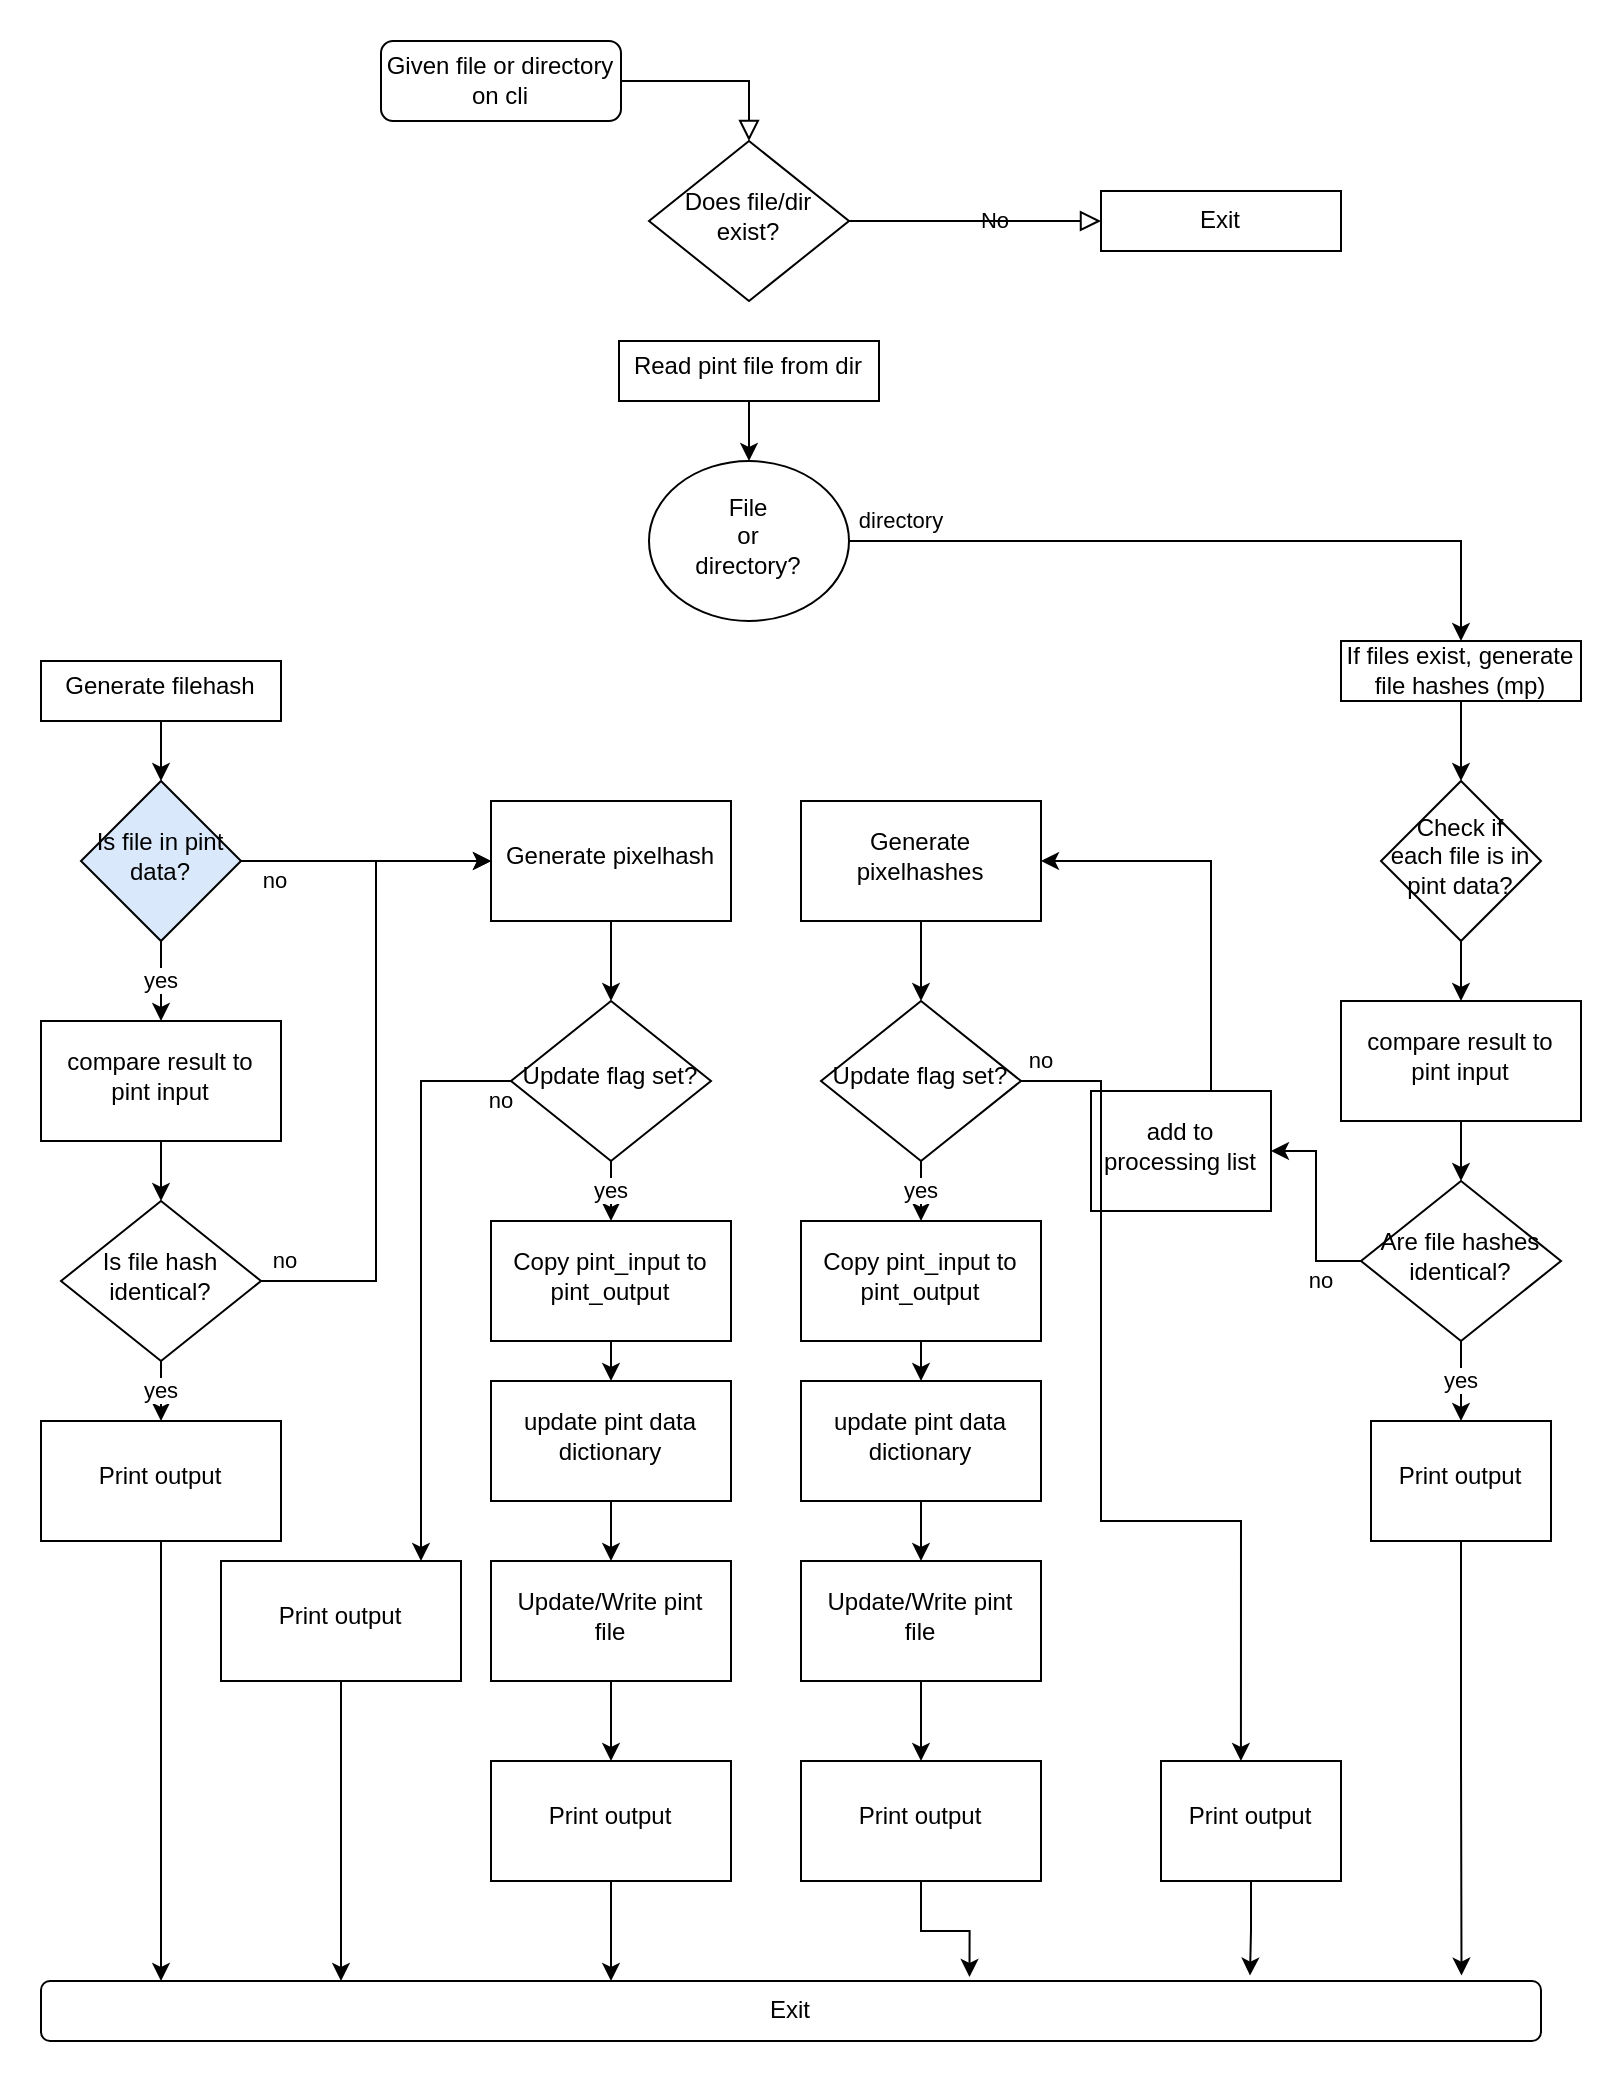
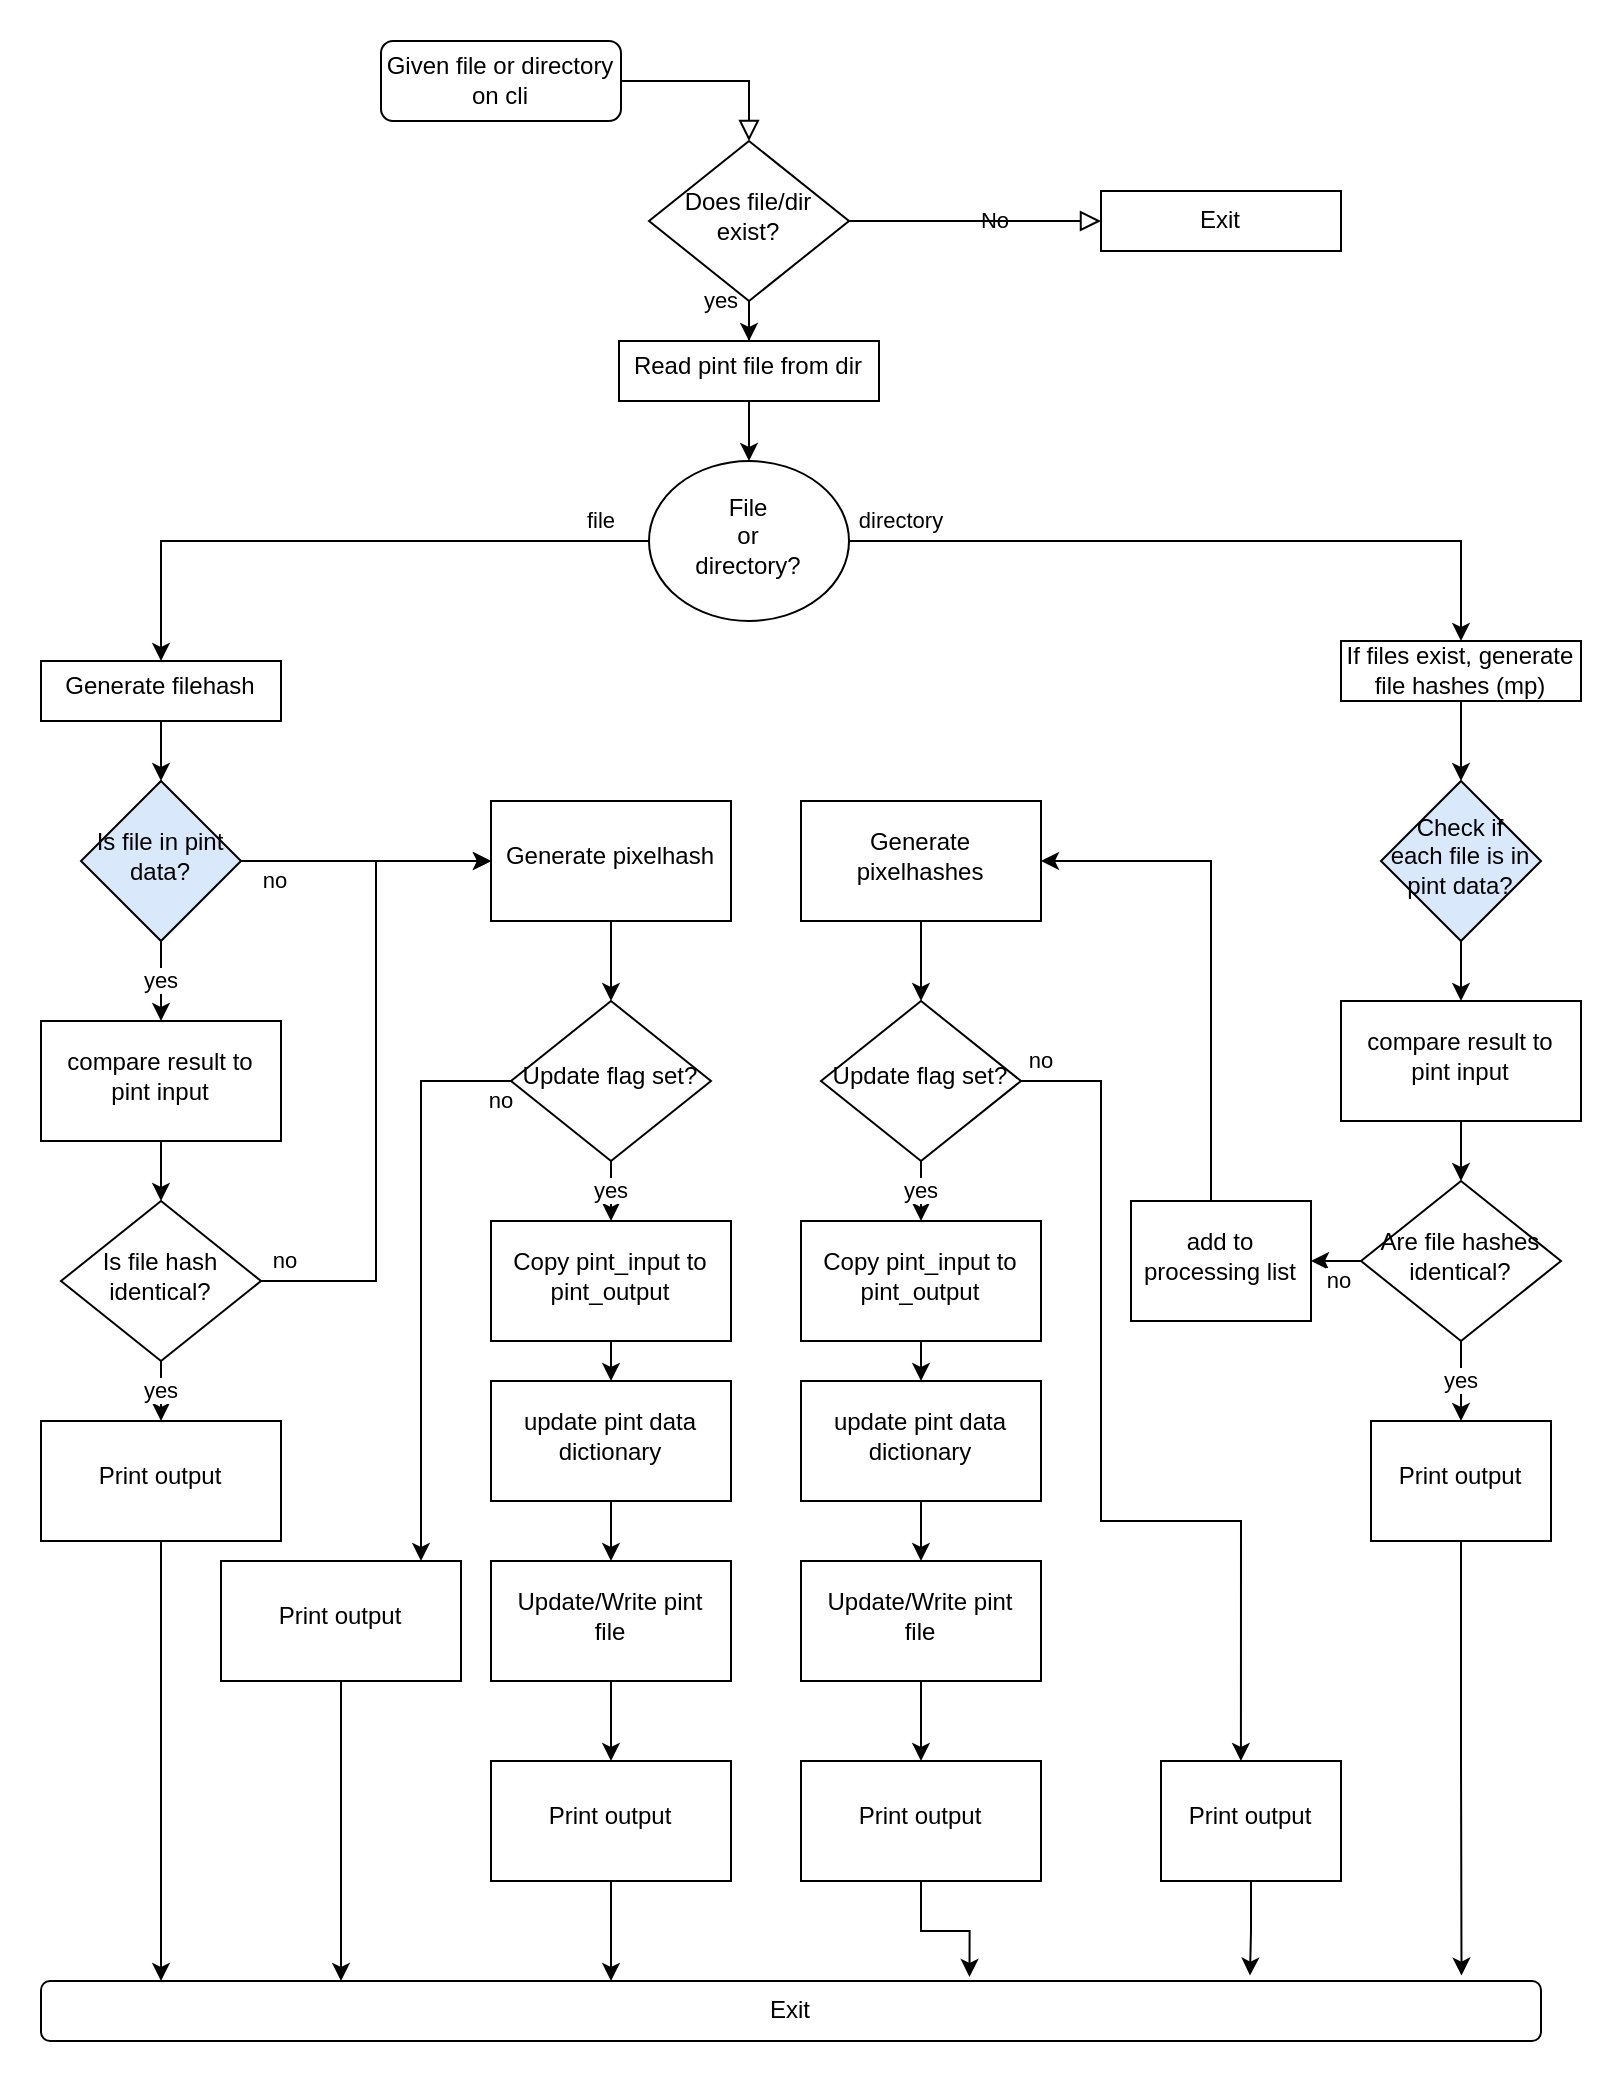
none -> (749, 328)
none -> (352, 541)
(1461, 861) -> (1461, 861)
(1181, 1151) -> (1221, 1261)
